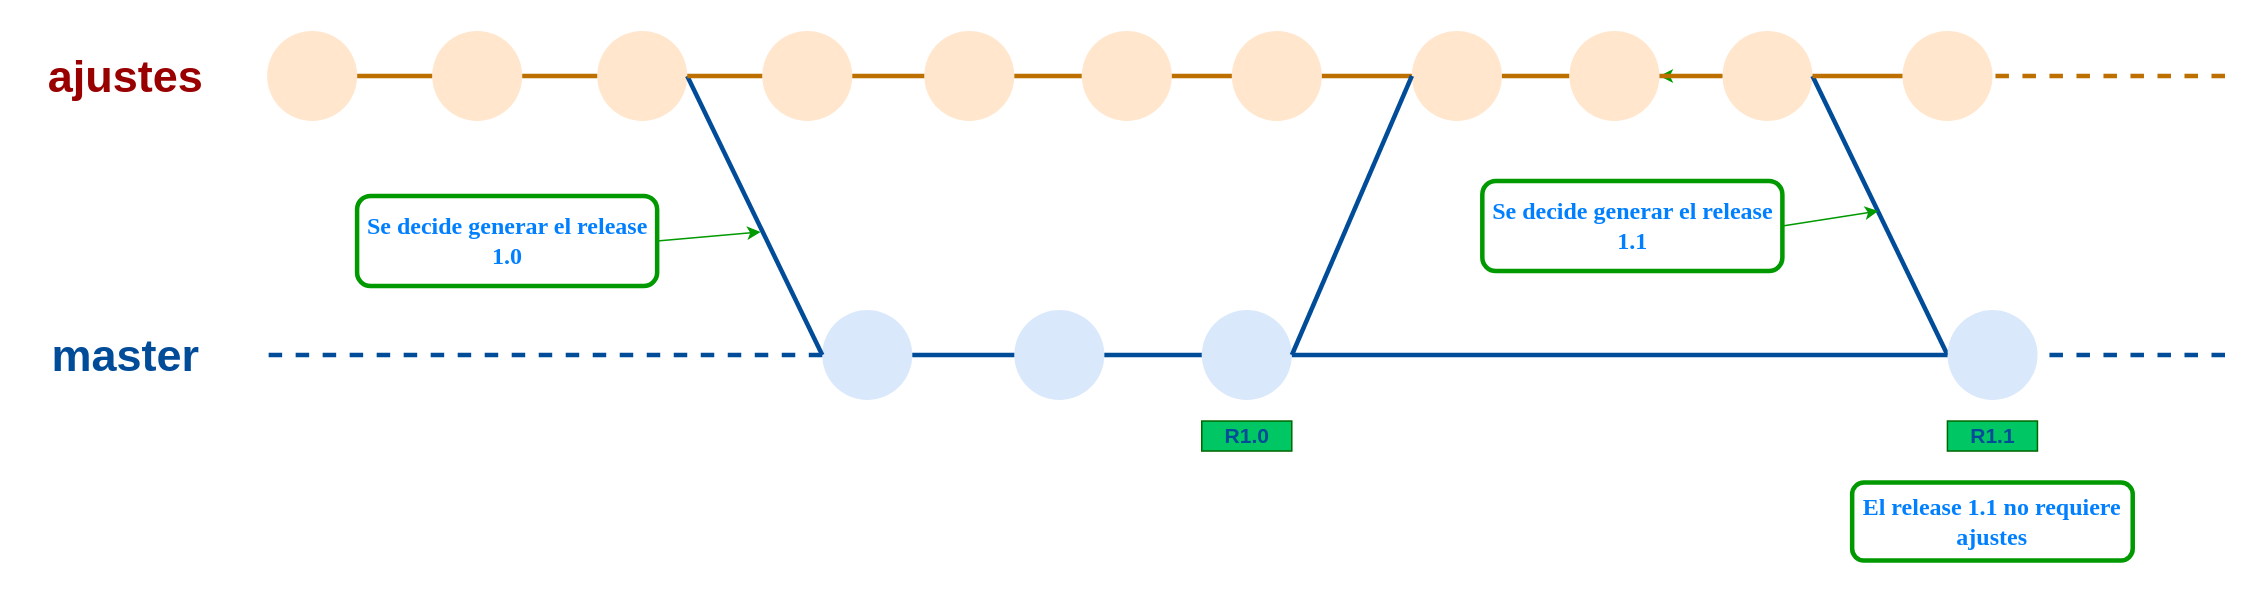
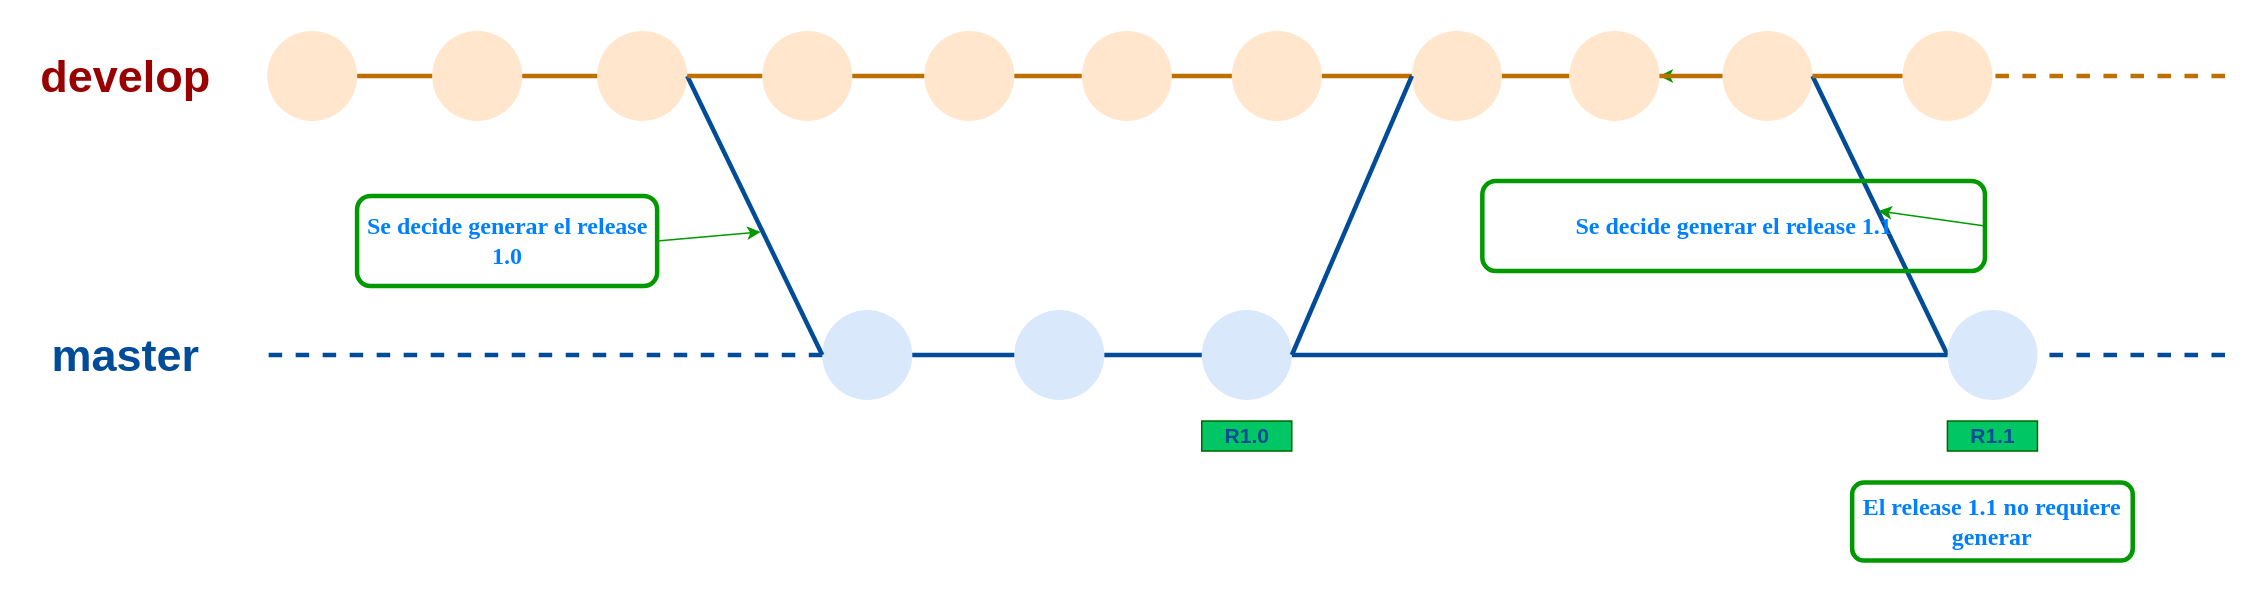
(126, 76) -> (126, 76)
(1632, 226) -> (1733, 226)
(1992, 521) -> (1992, 521)
